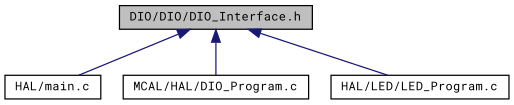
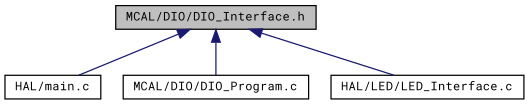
(216, 17) -> (216, 17)
(216, 87) -> (216, 87)
(420, 87) -> (427, 87)
